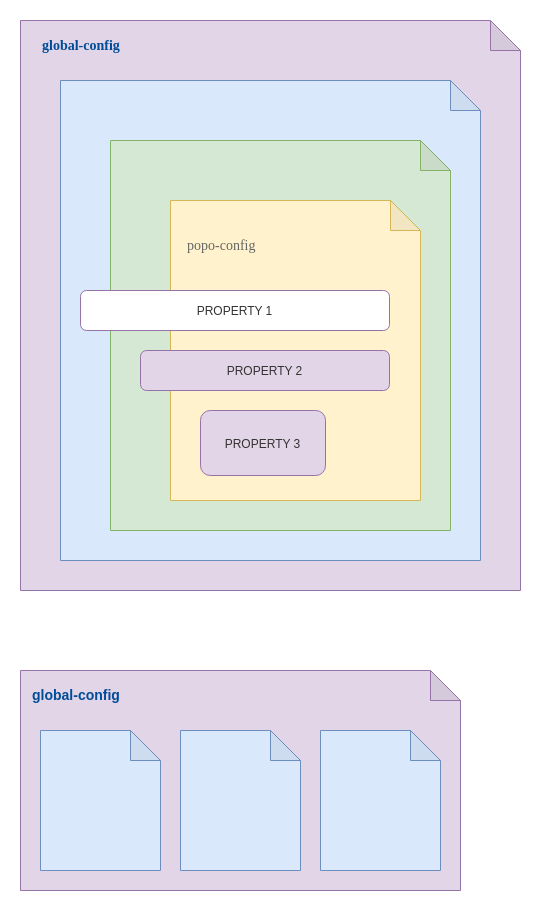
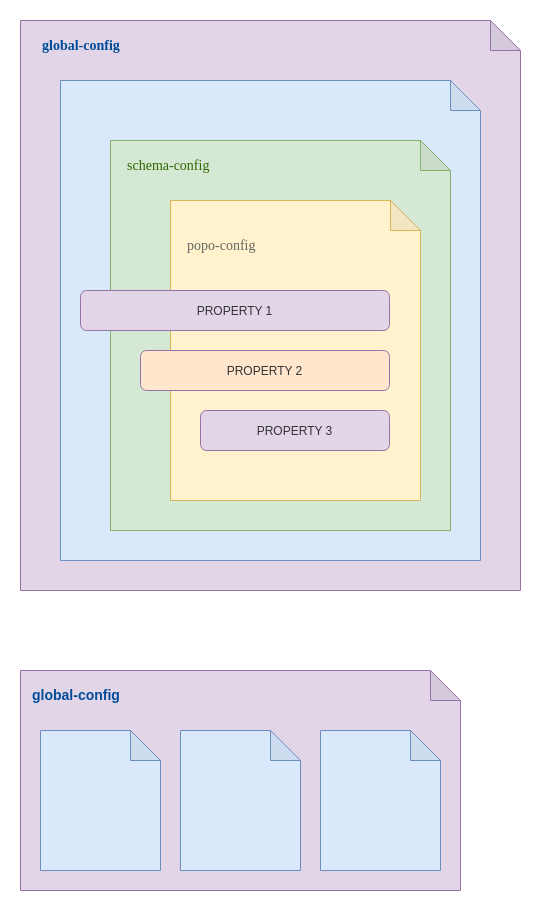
none -> (235, 166)
(235, 311) -> (235, 311)
(265, 371) -> (265, 371)
(263, 443) -> (295, 431)
